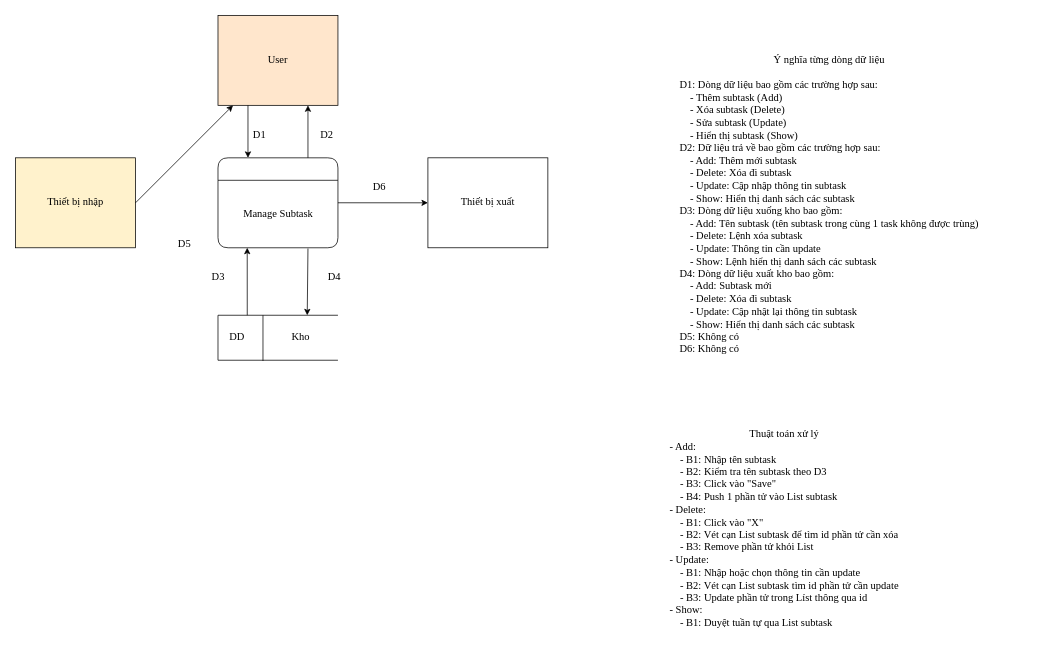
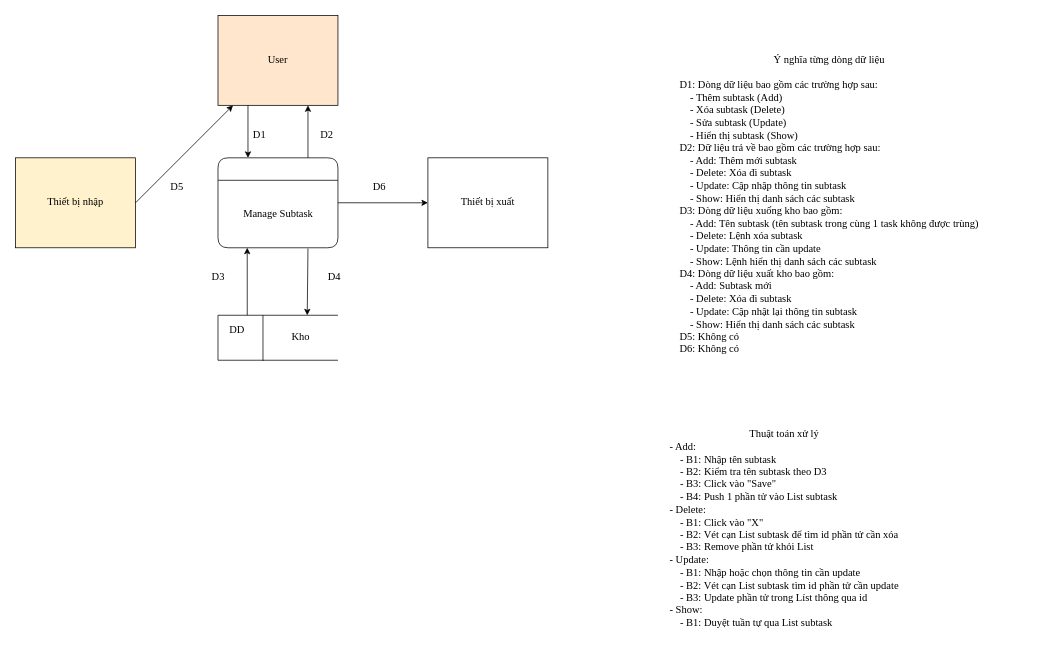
(184, 244) -> (177, 188)
(237, 338) -> (237, 330)
